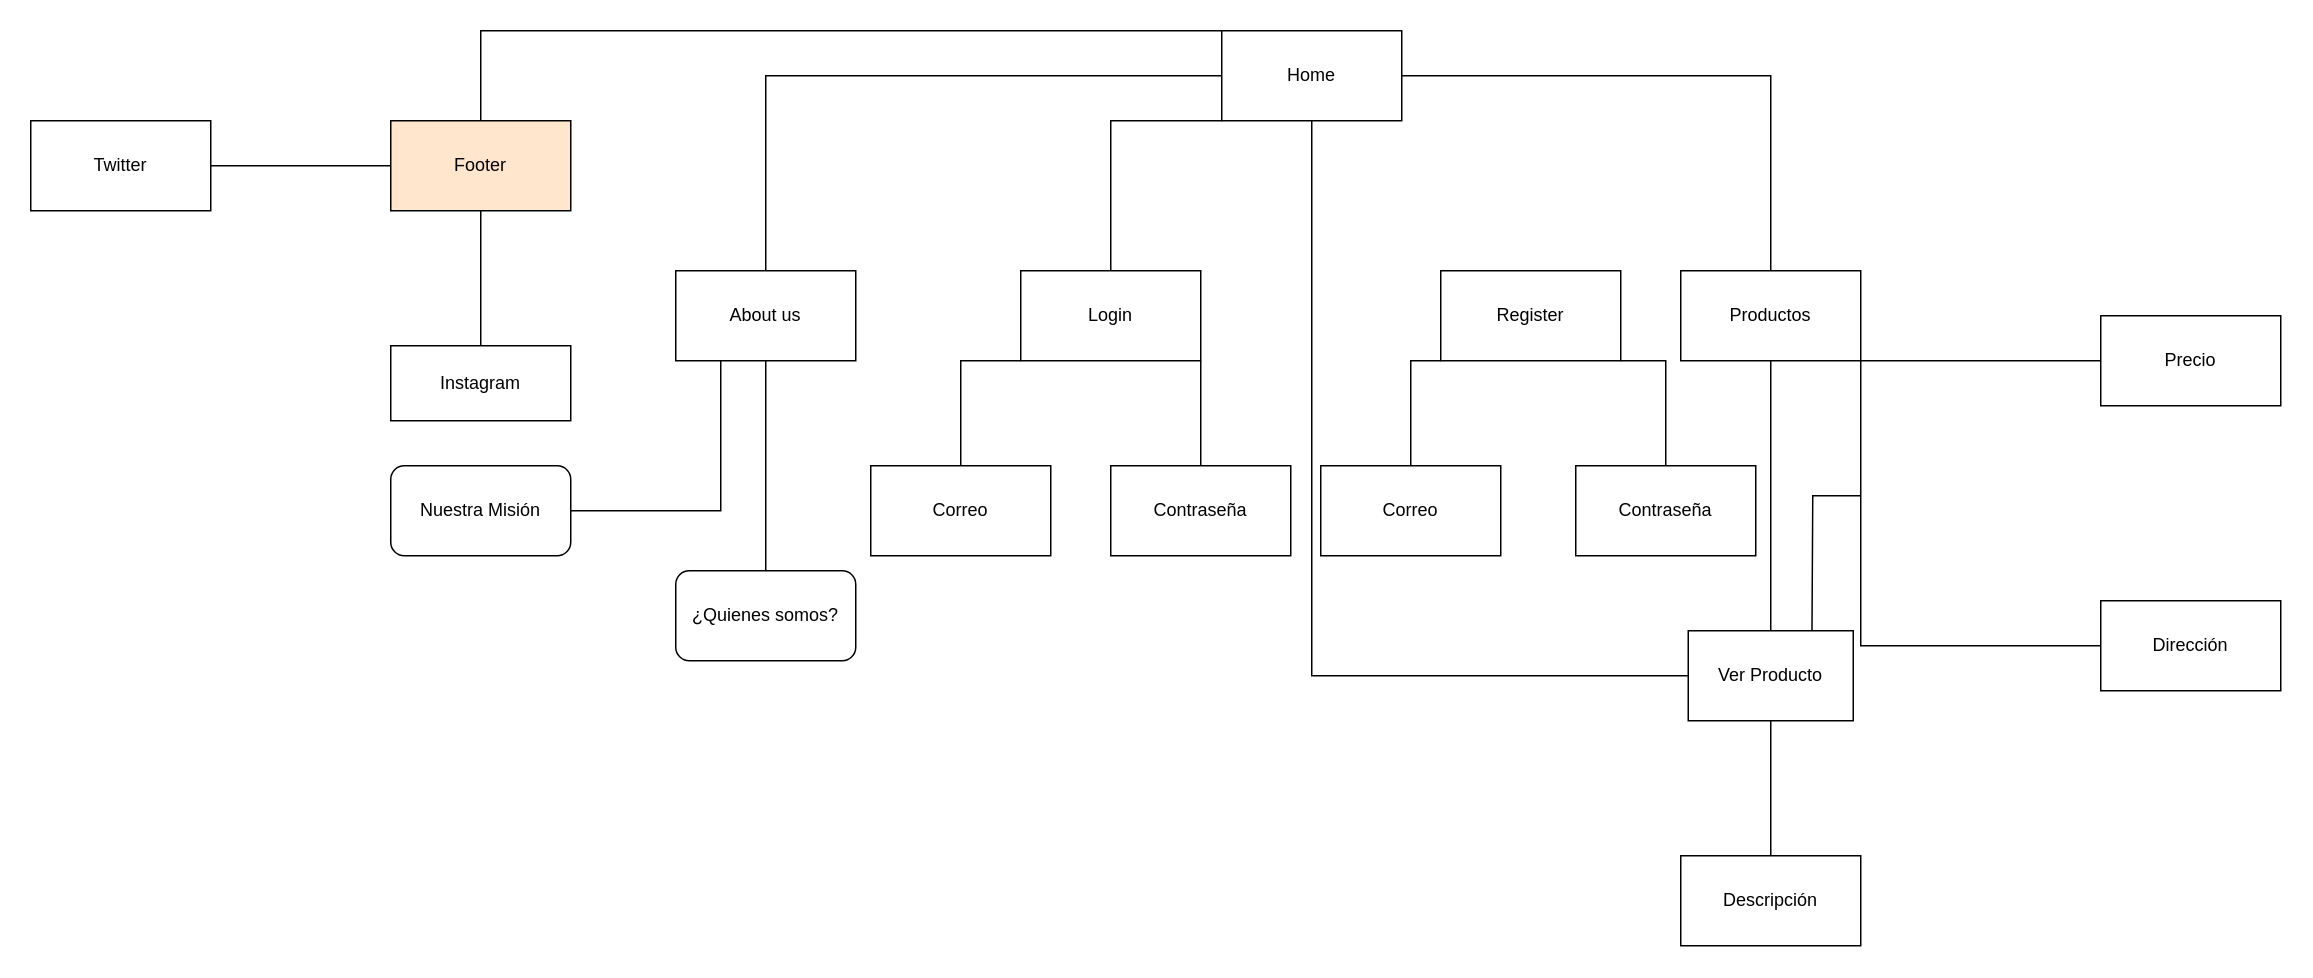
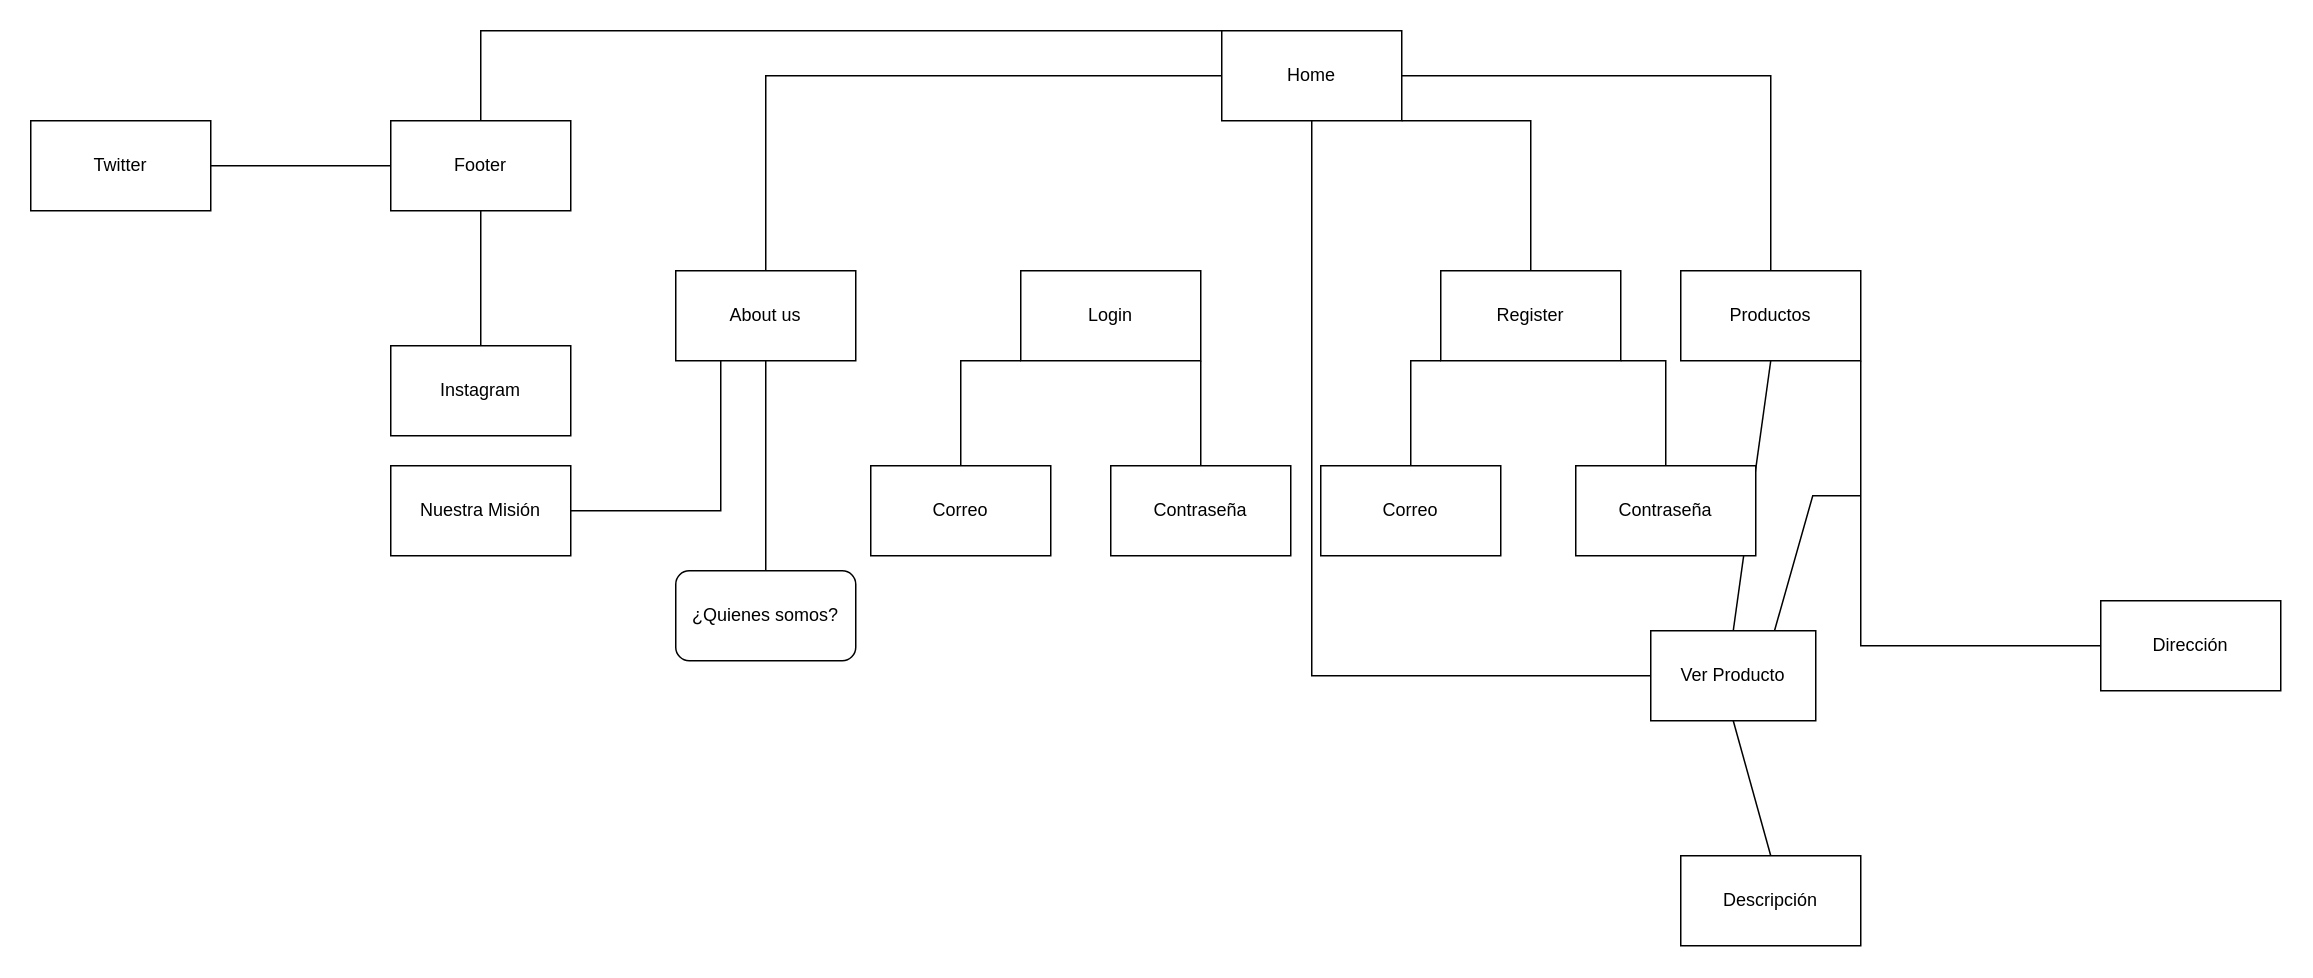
none -> (1531, 132)
(1111, 141) -> none
(481, 166) -> (481, 166)
(1982, 361) -> none
(2191, 361) -> none
(481, 383) -> (481, 391)
(481, 511) -> (481, 511)
(1771, 676) -> (1733, 676)
